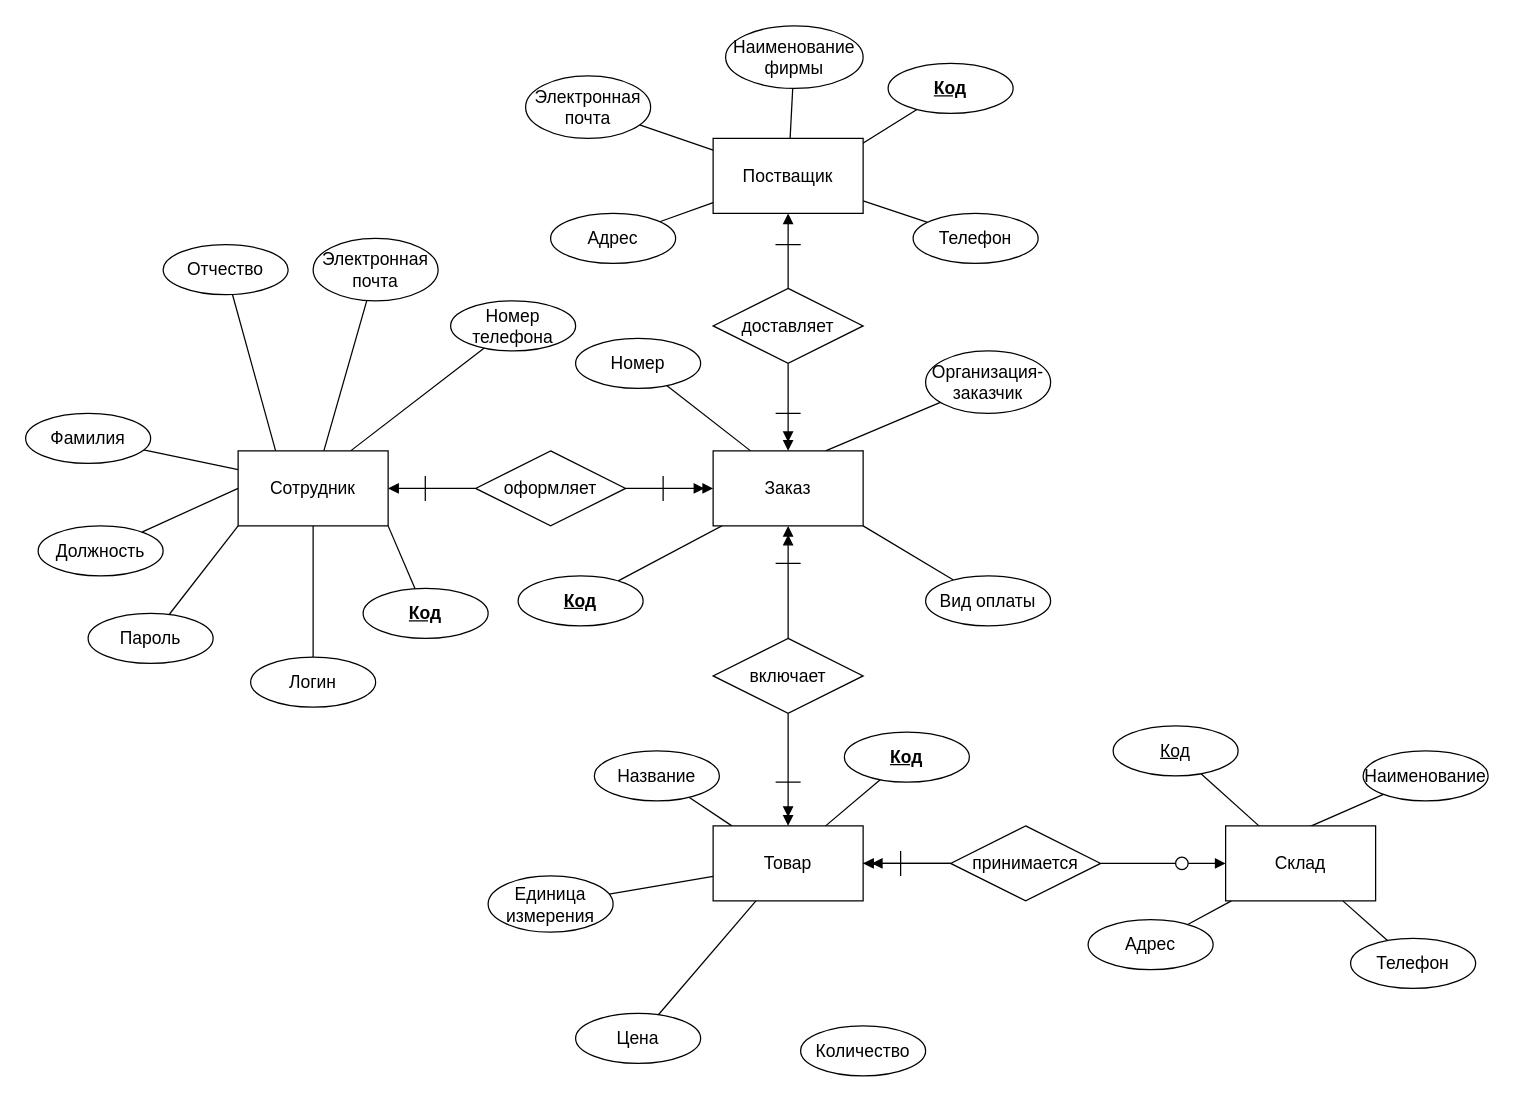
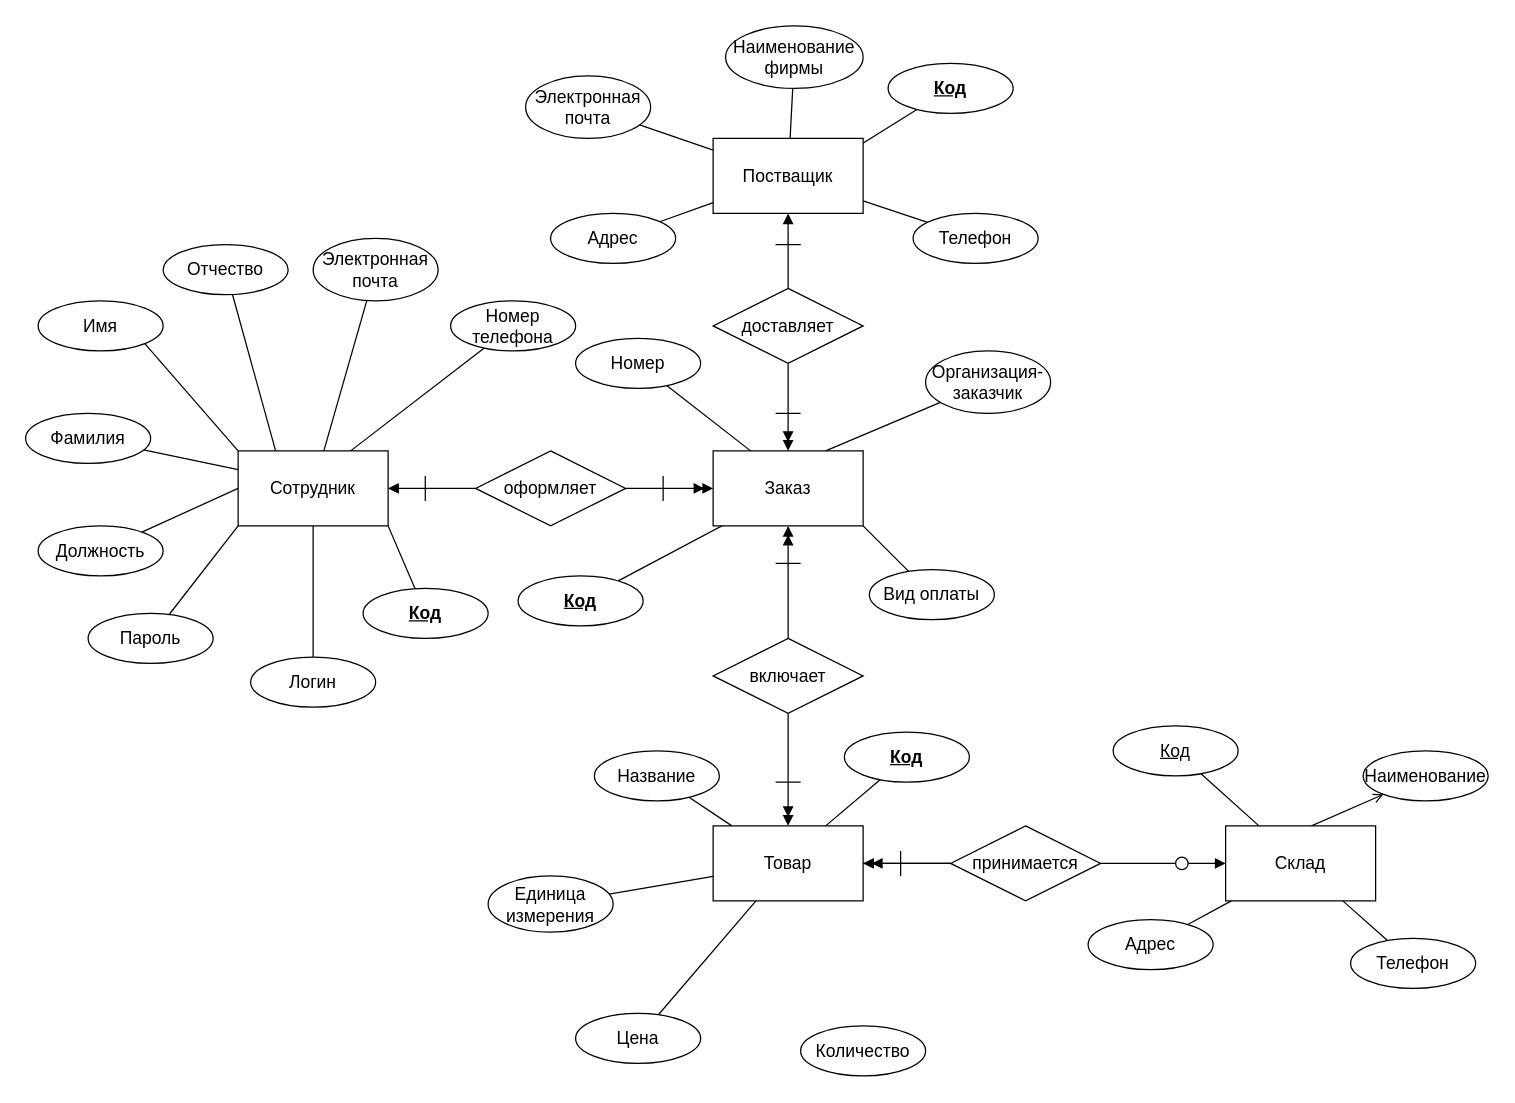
none -> (101, 326)
none -> (191, 397)
(988, 601) -> (932, 594)
(1379, 796) -> (1378, 796)
